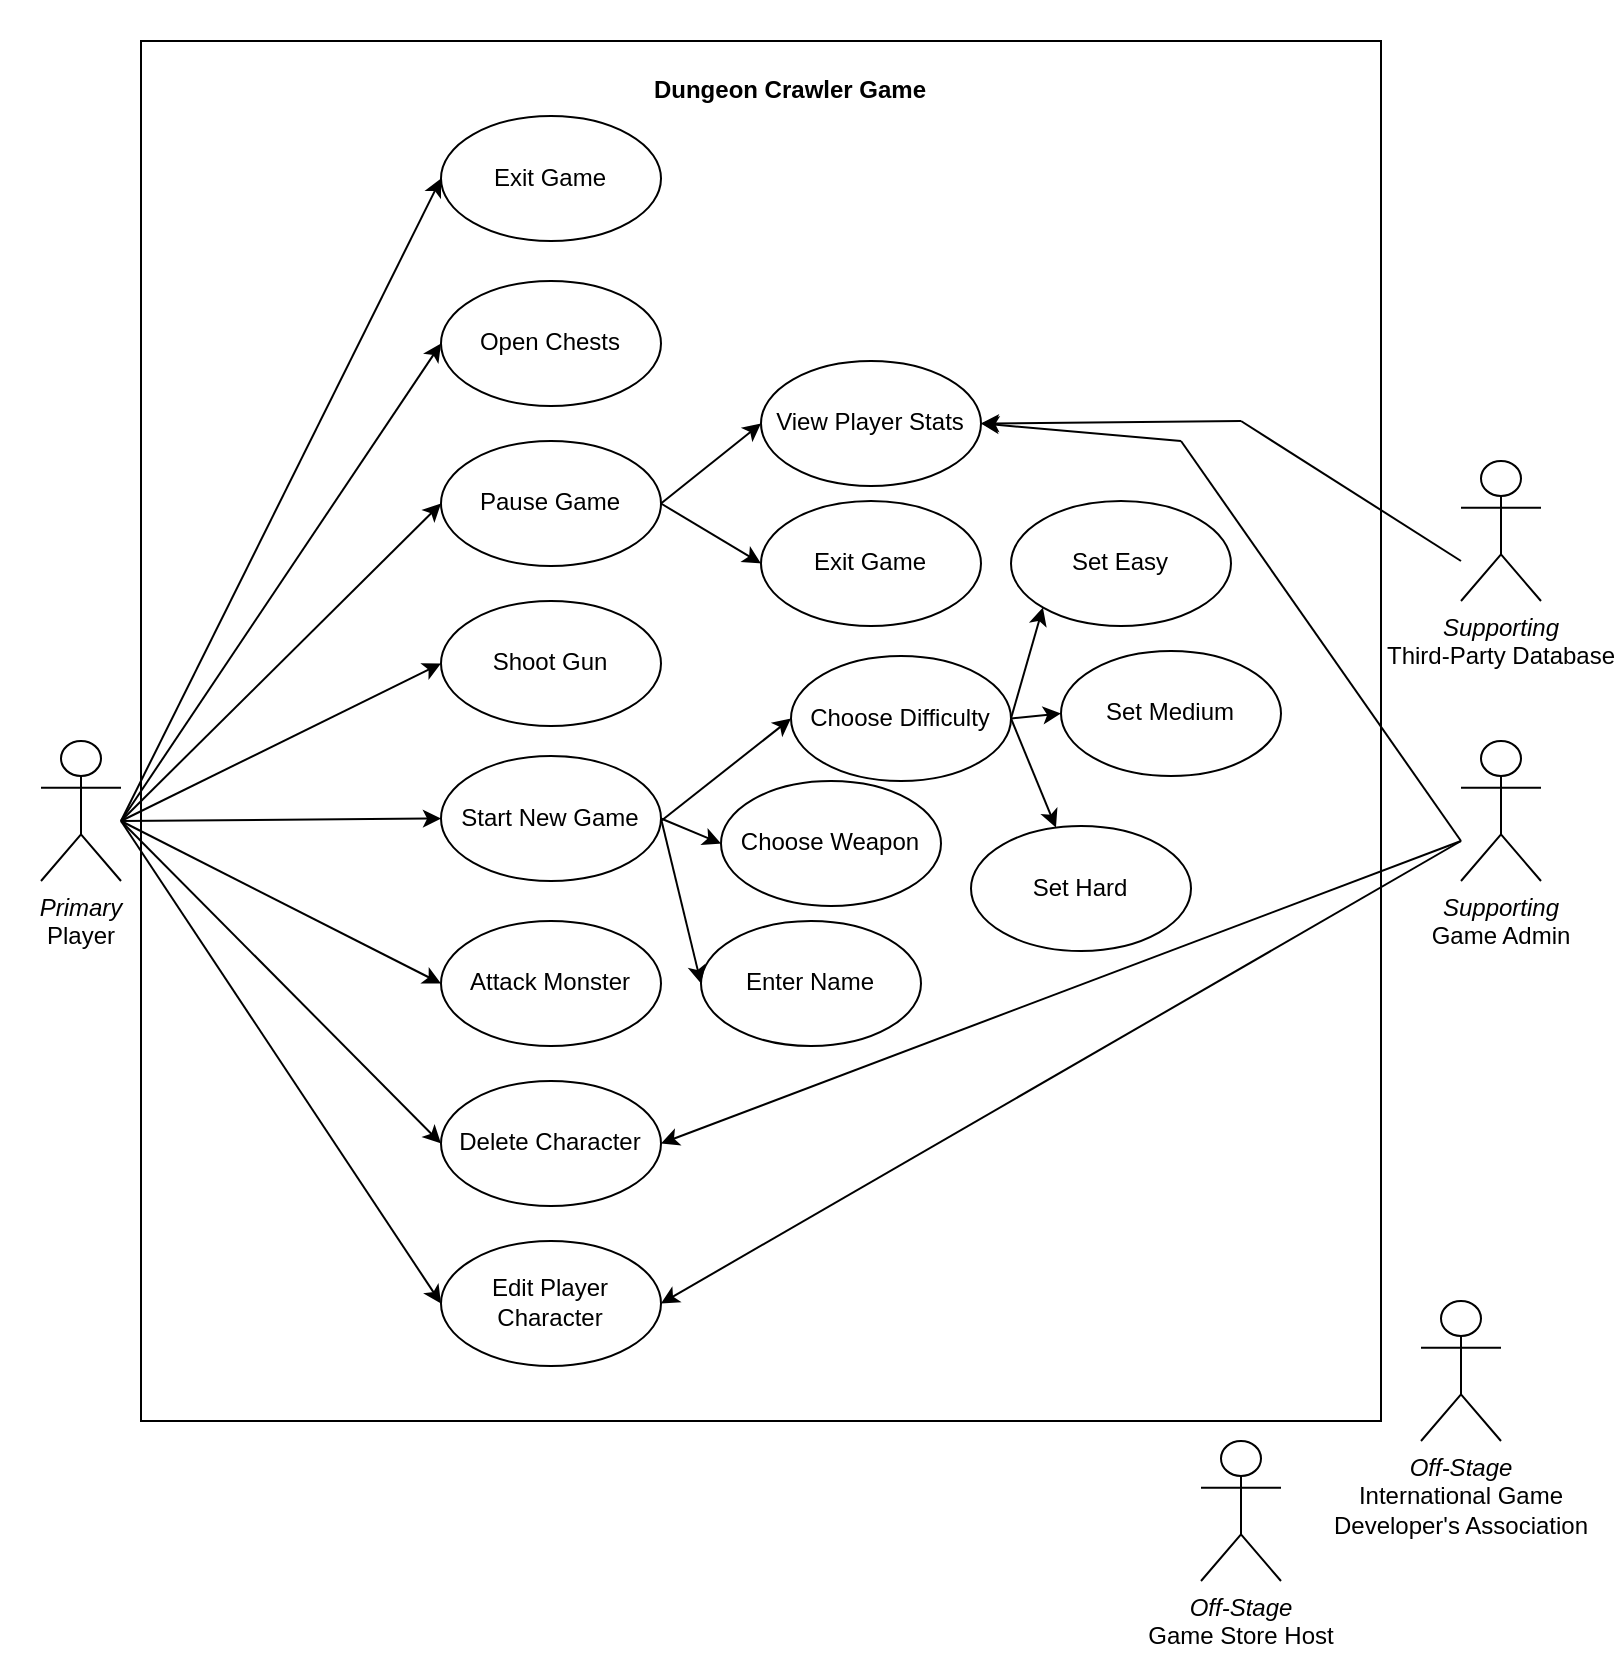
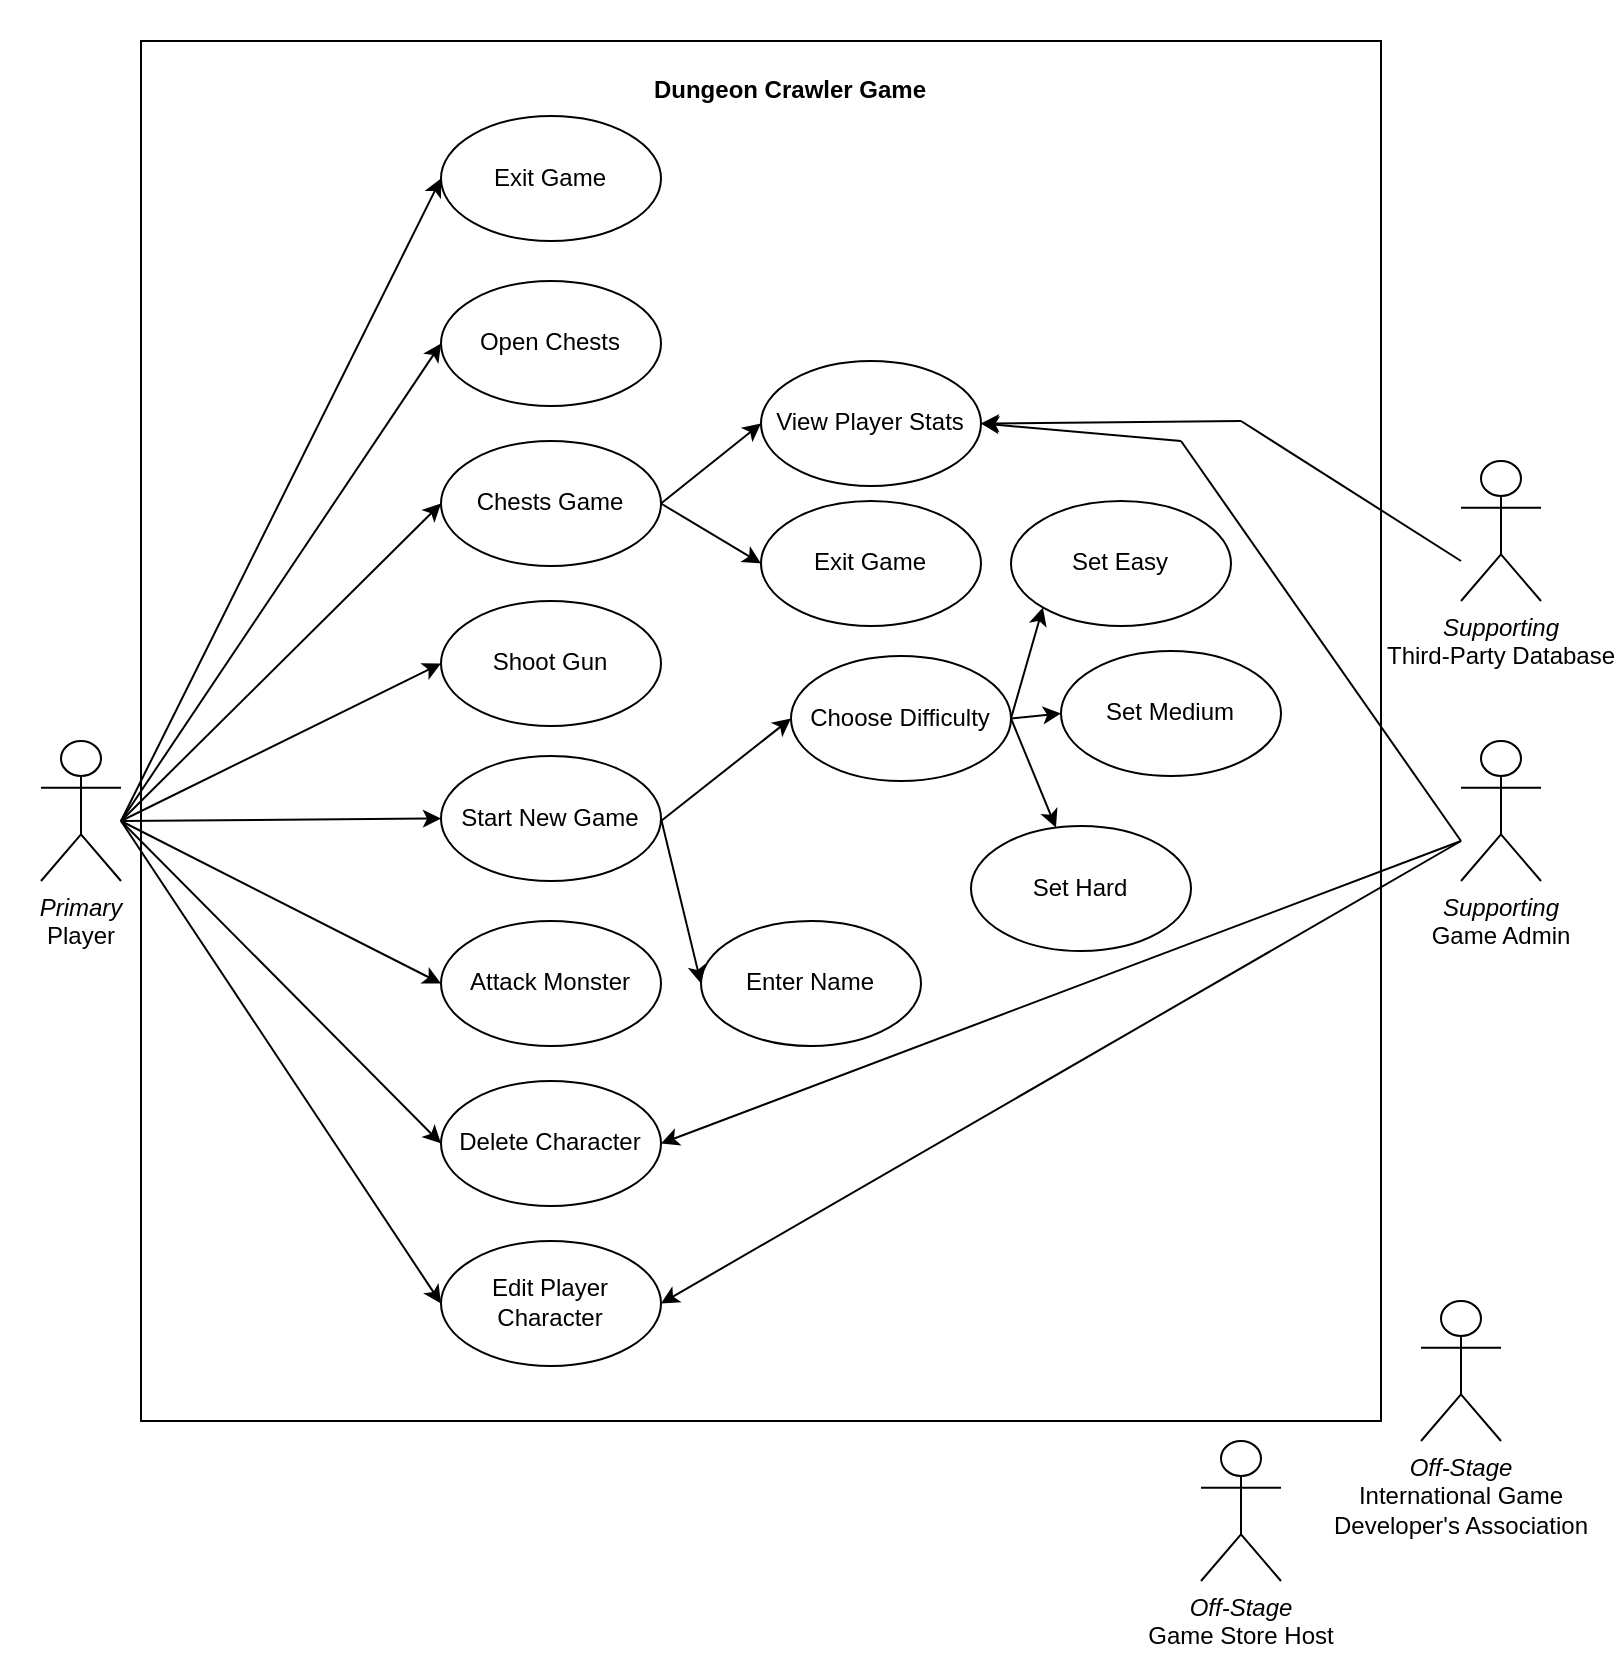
(551, 503) -> (551, 503)
(688, 830) -> none
(831, 844) -> none
